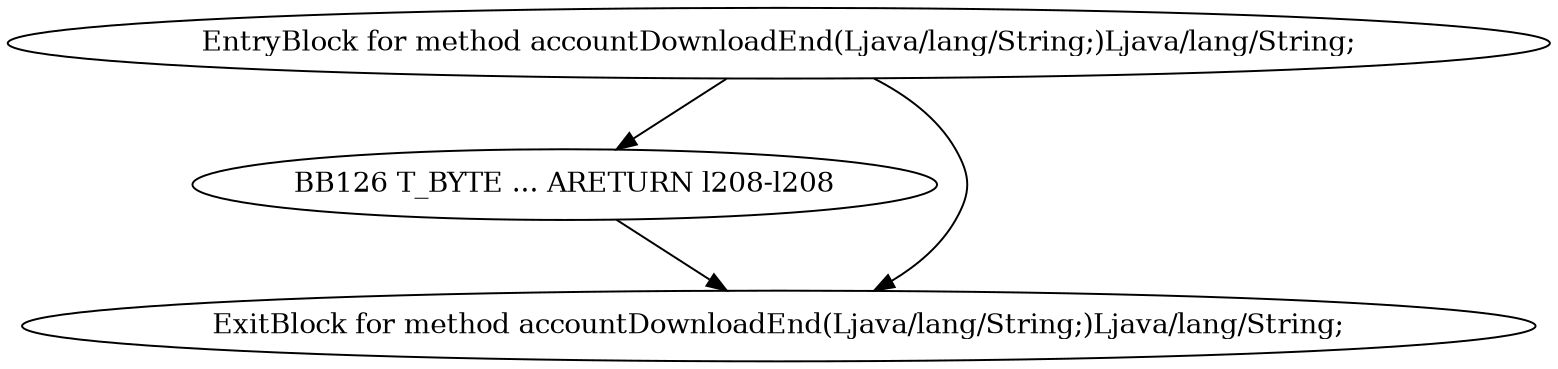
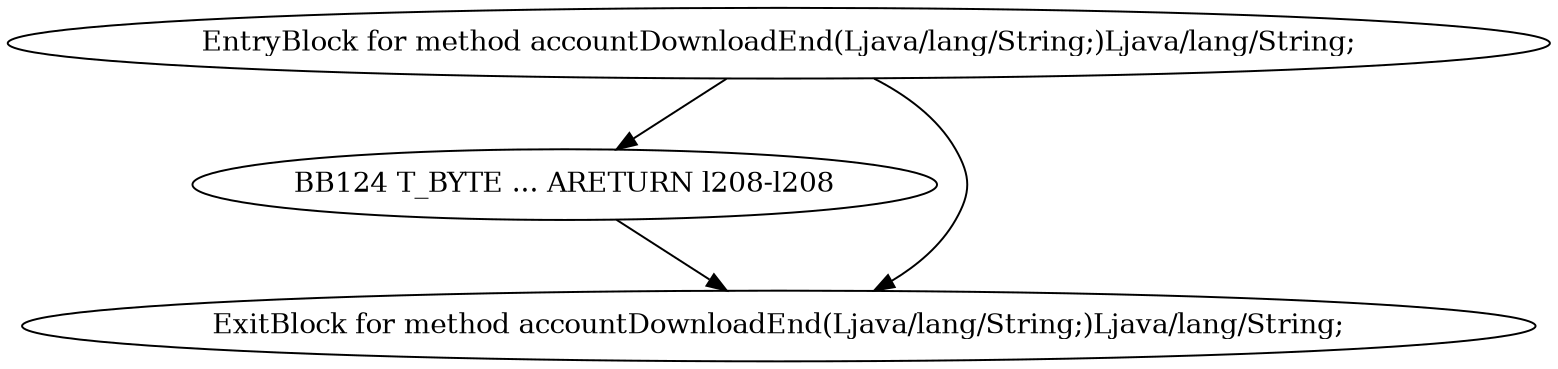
(565, 185) -> (565, 185)
